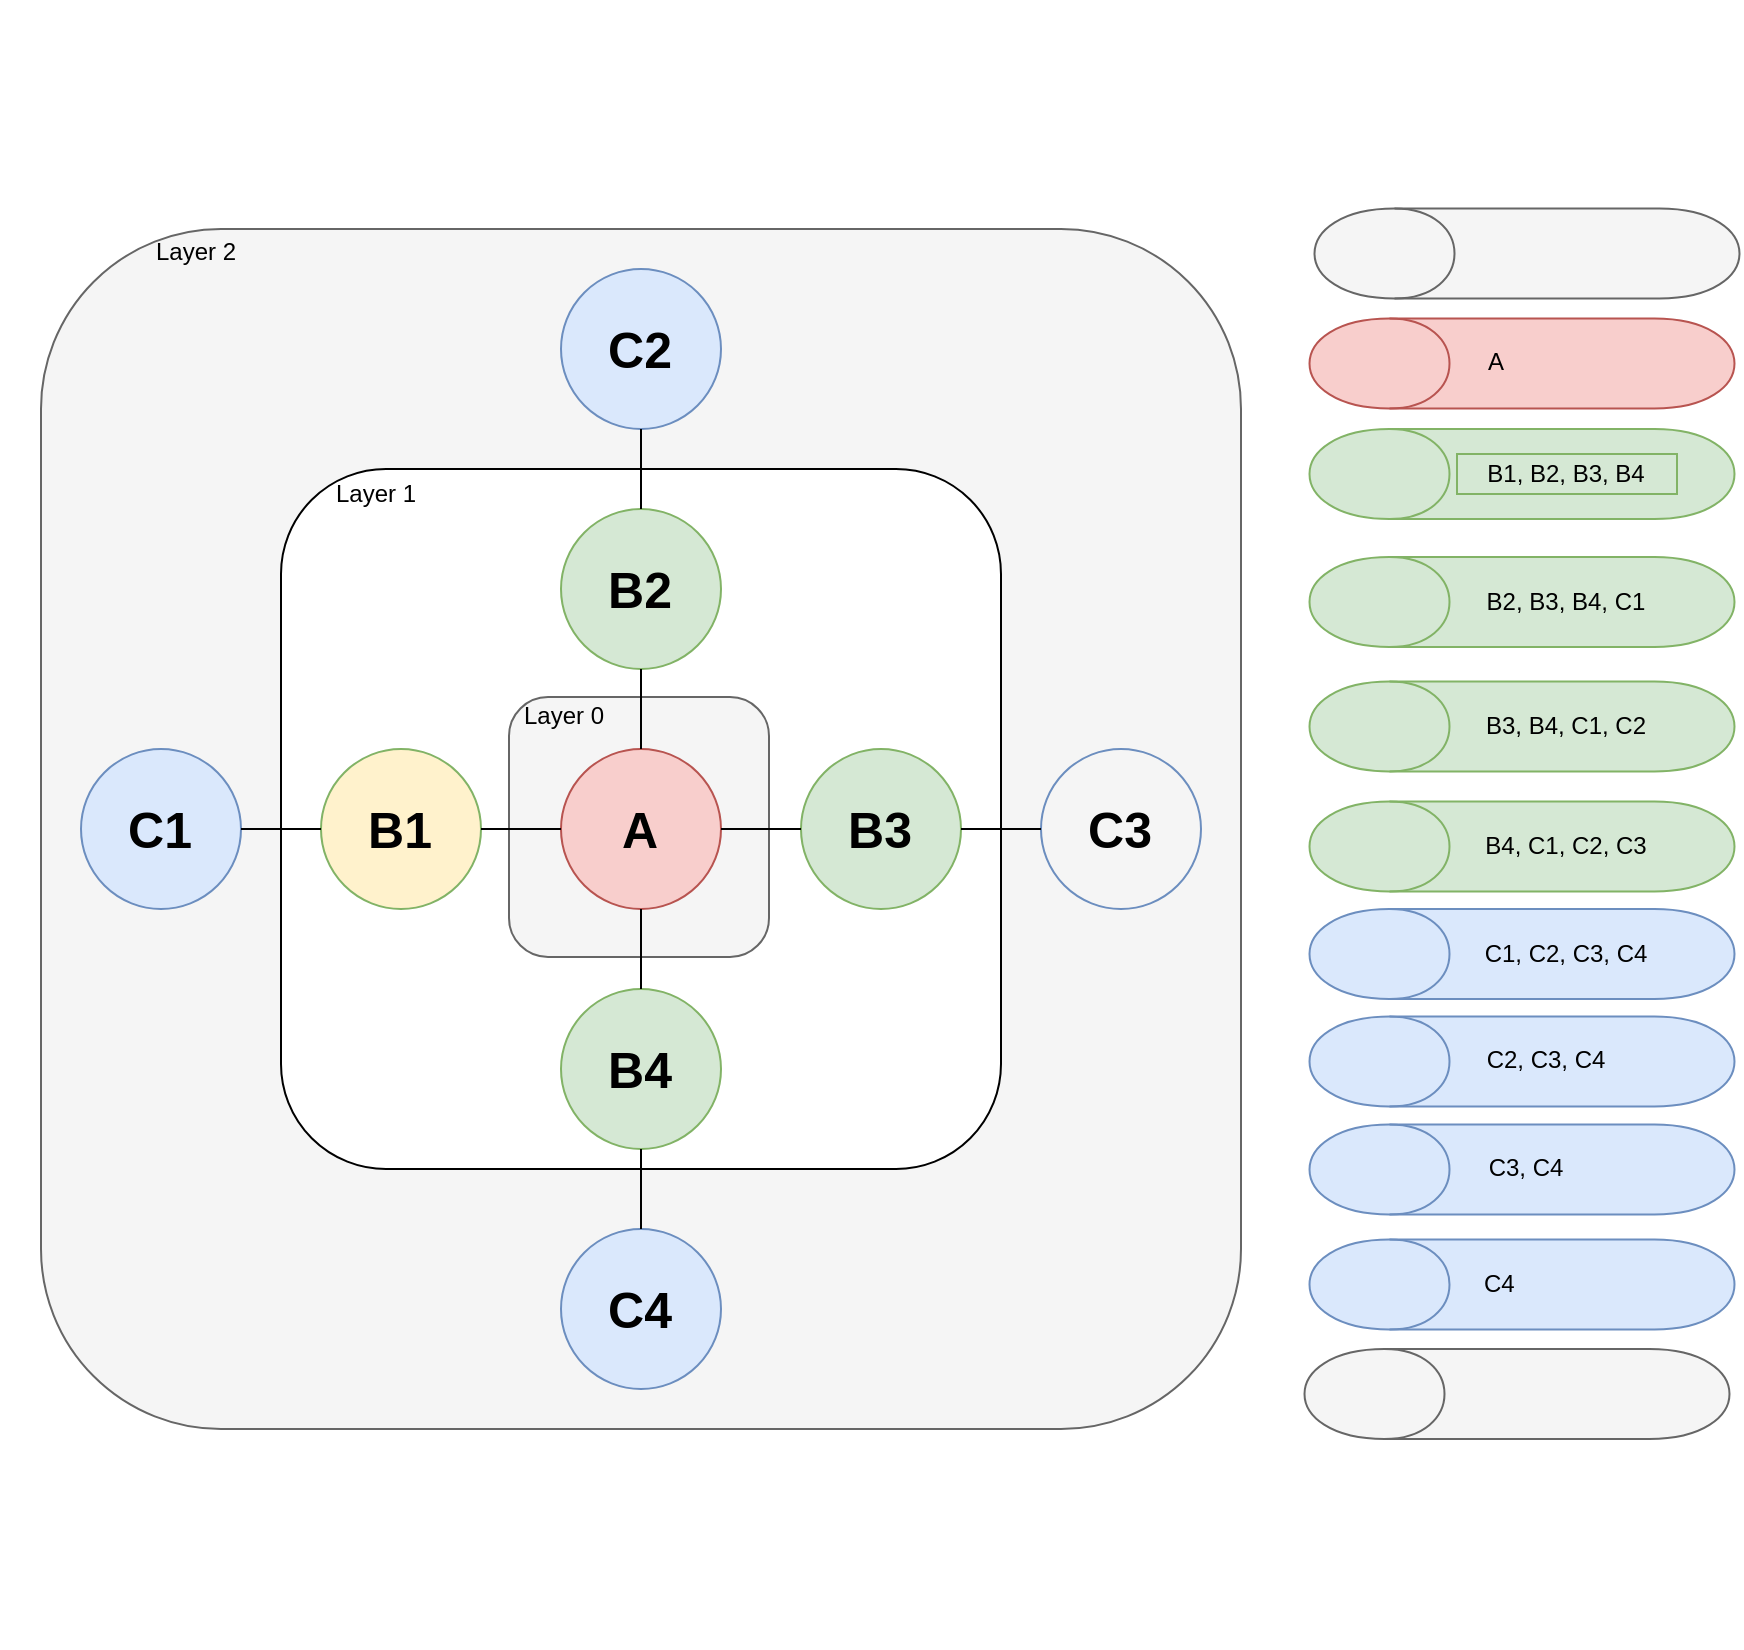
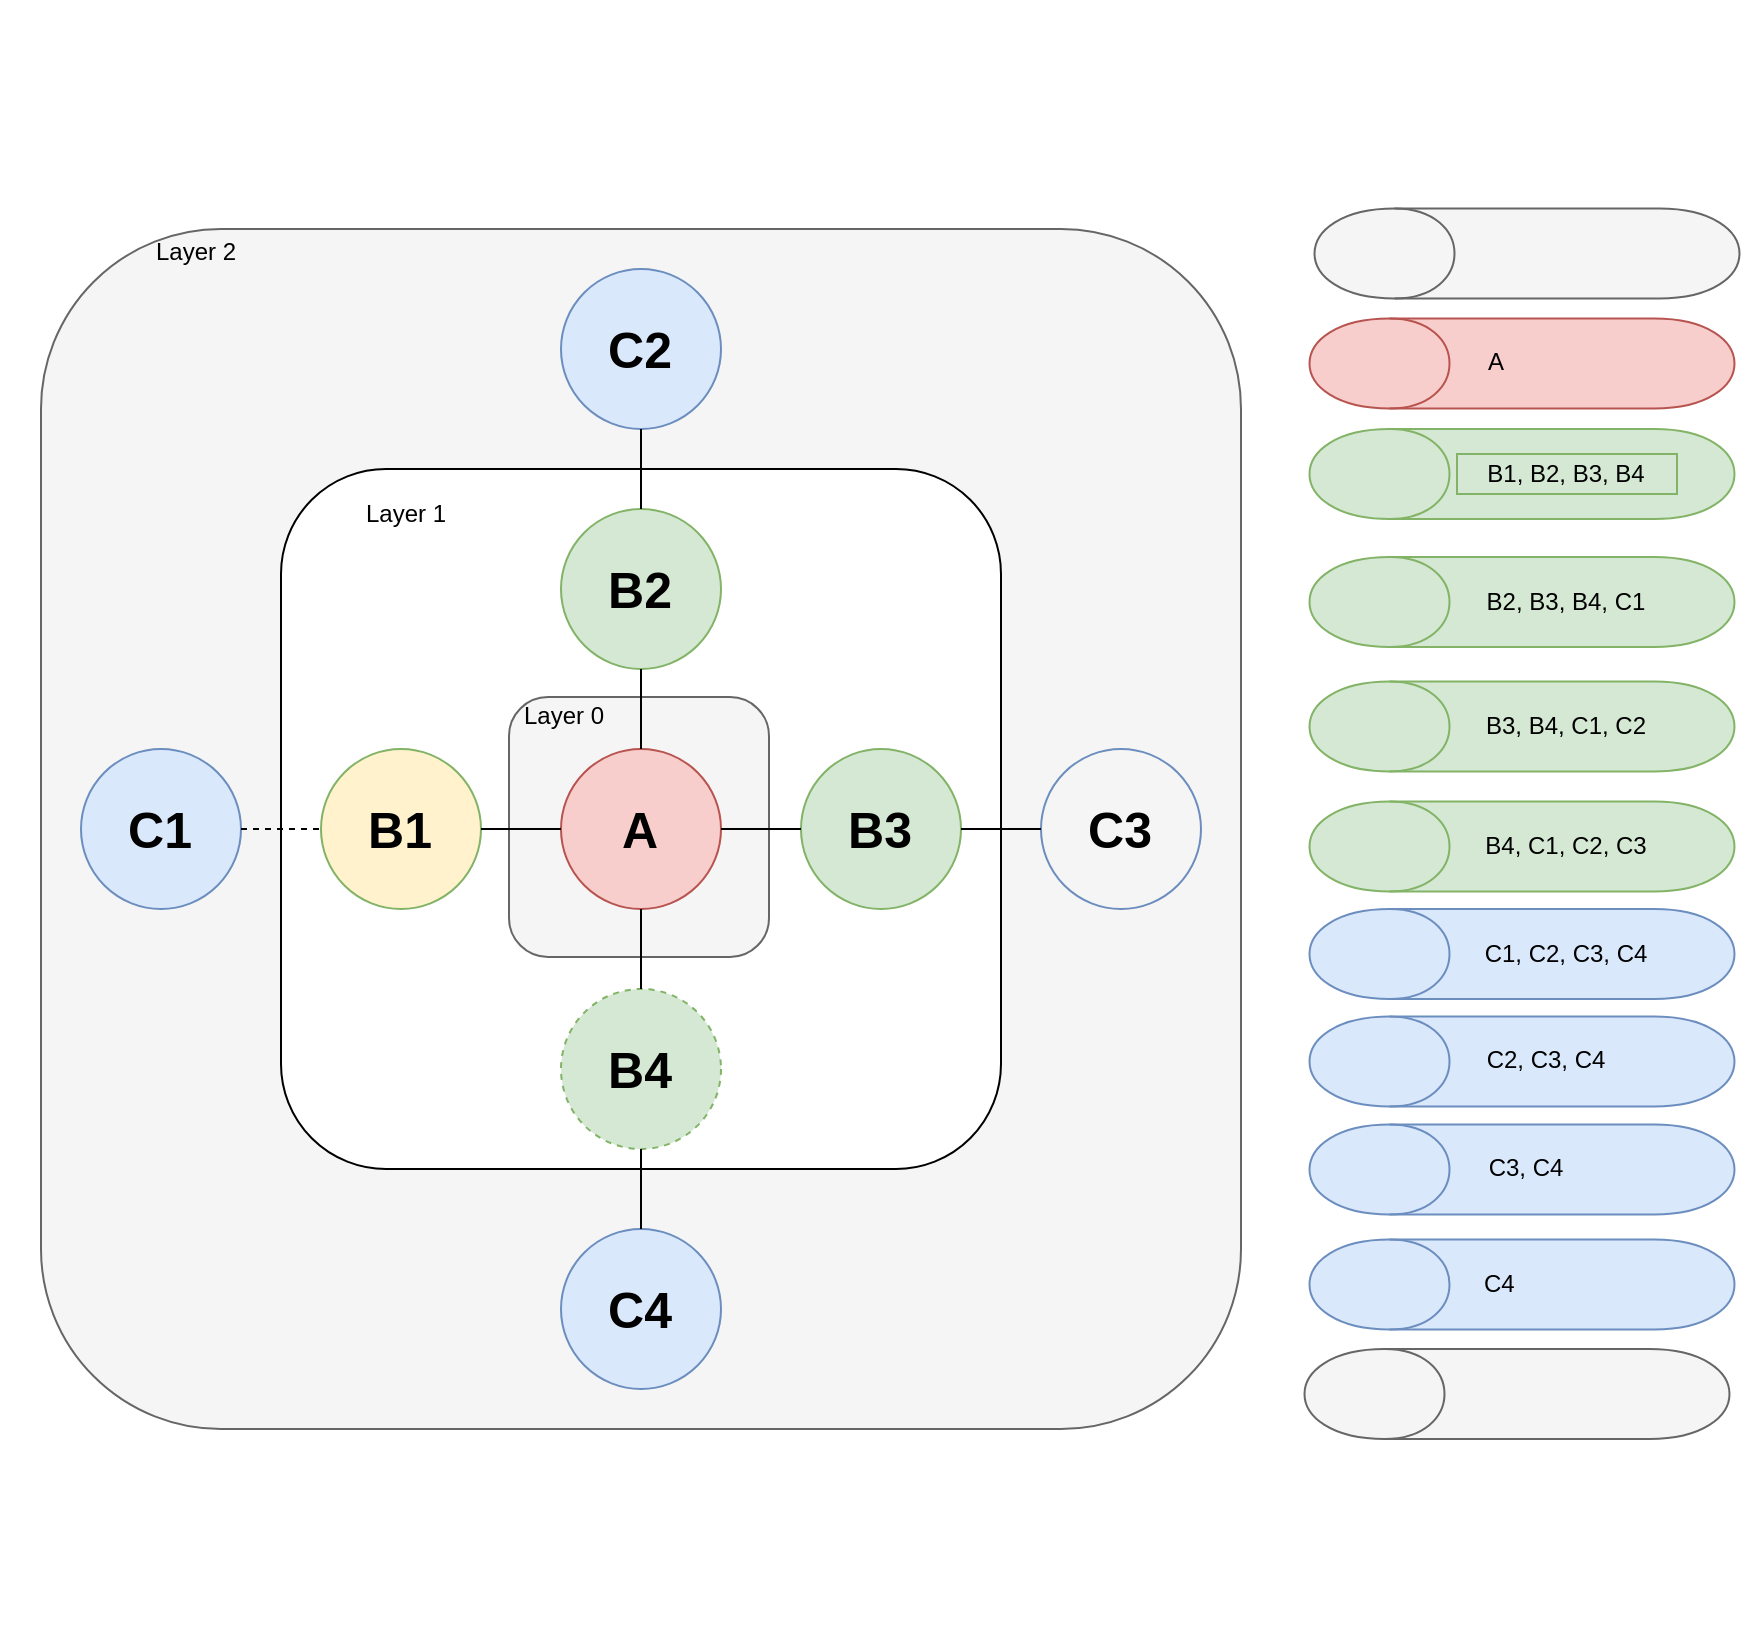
(377, 494) -> (407, 514)
(283, 829) -> (283, 829)
(641, 1069) -> (641, 1069)
